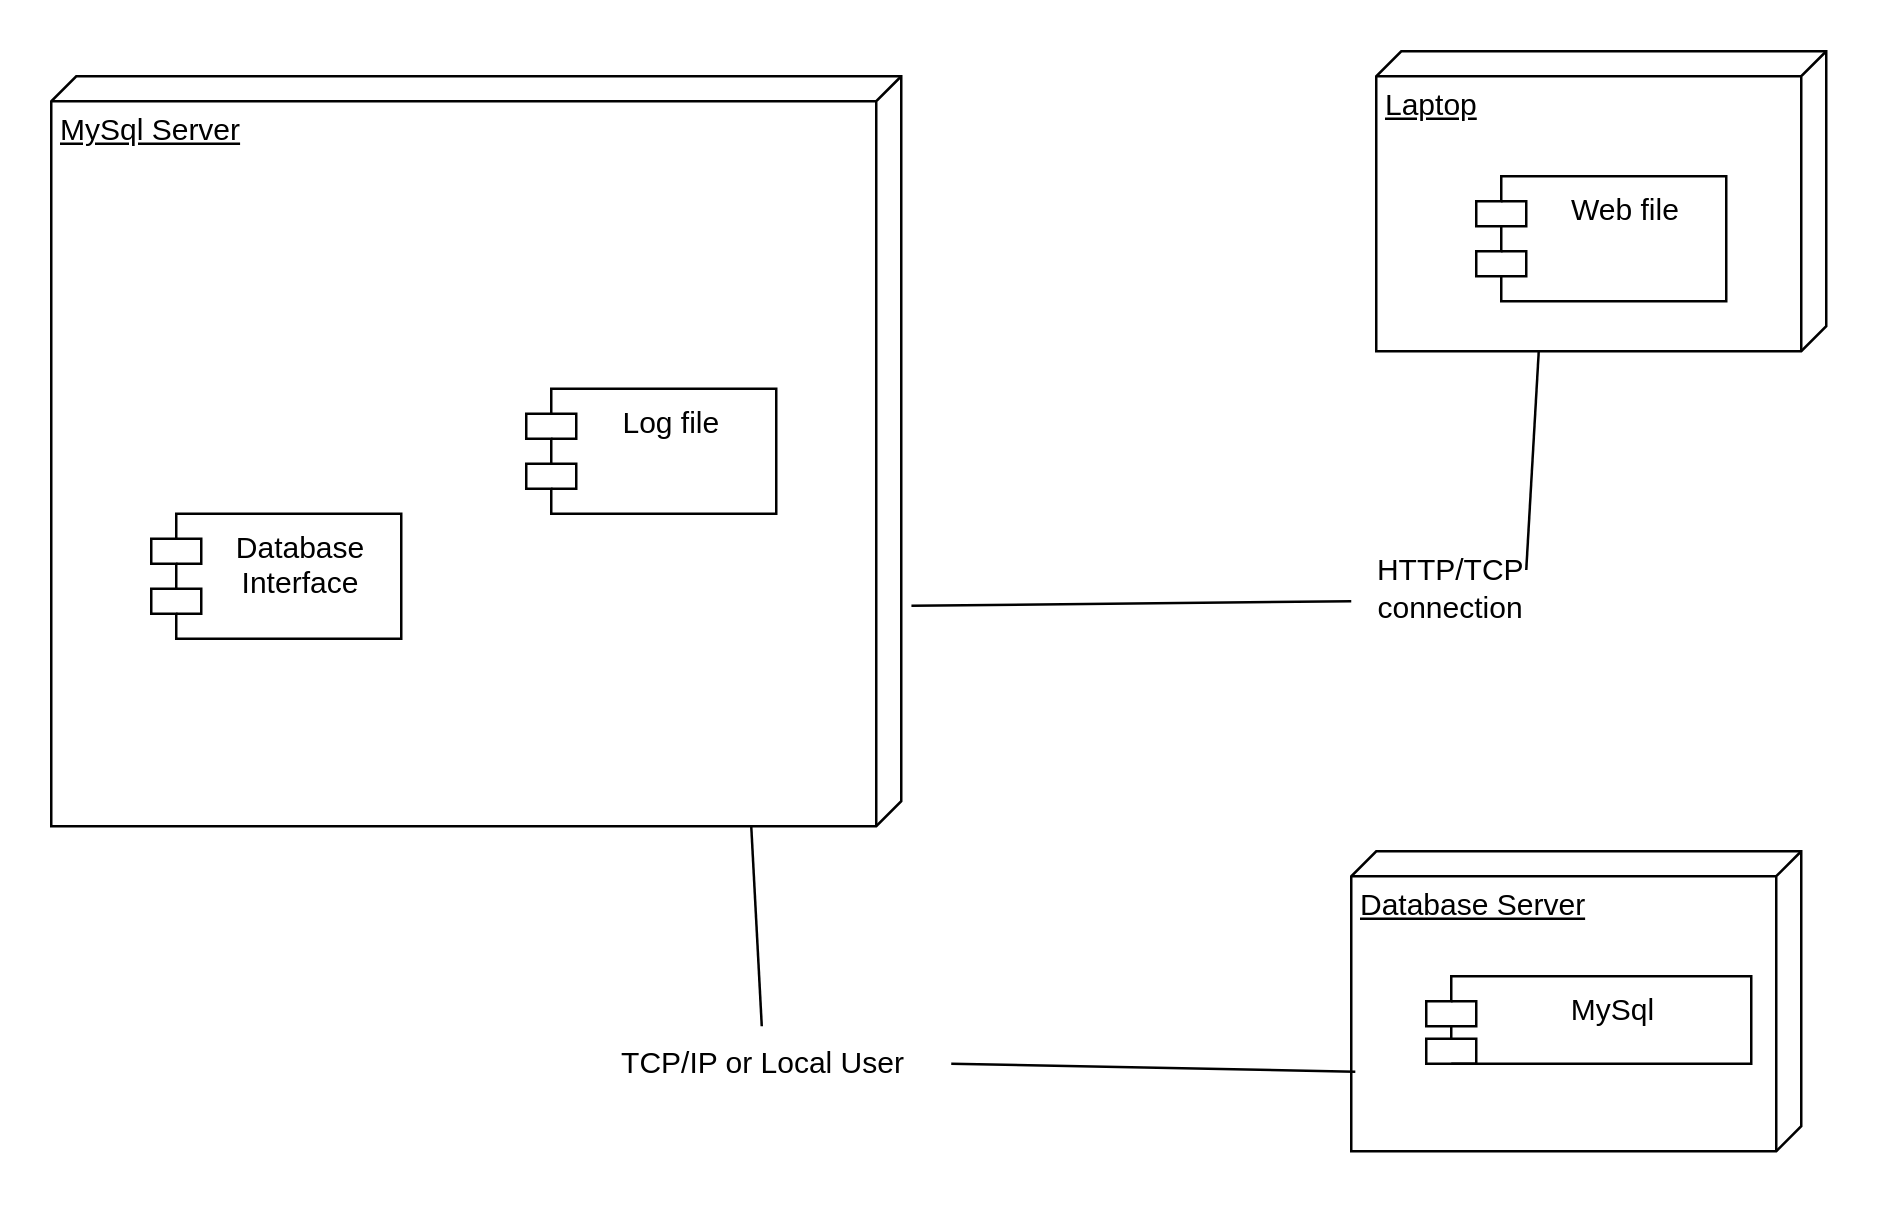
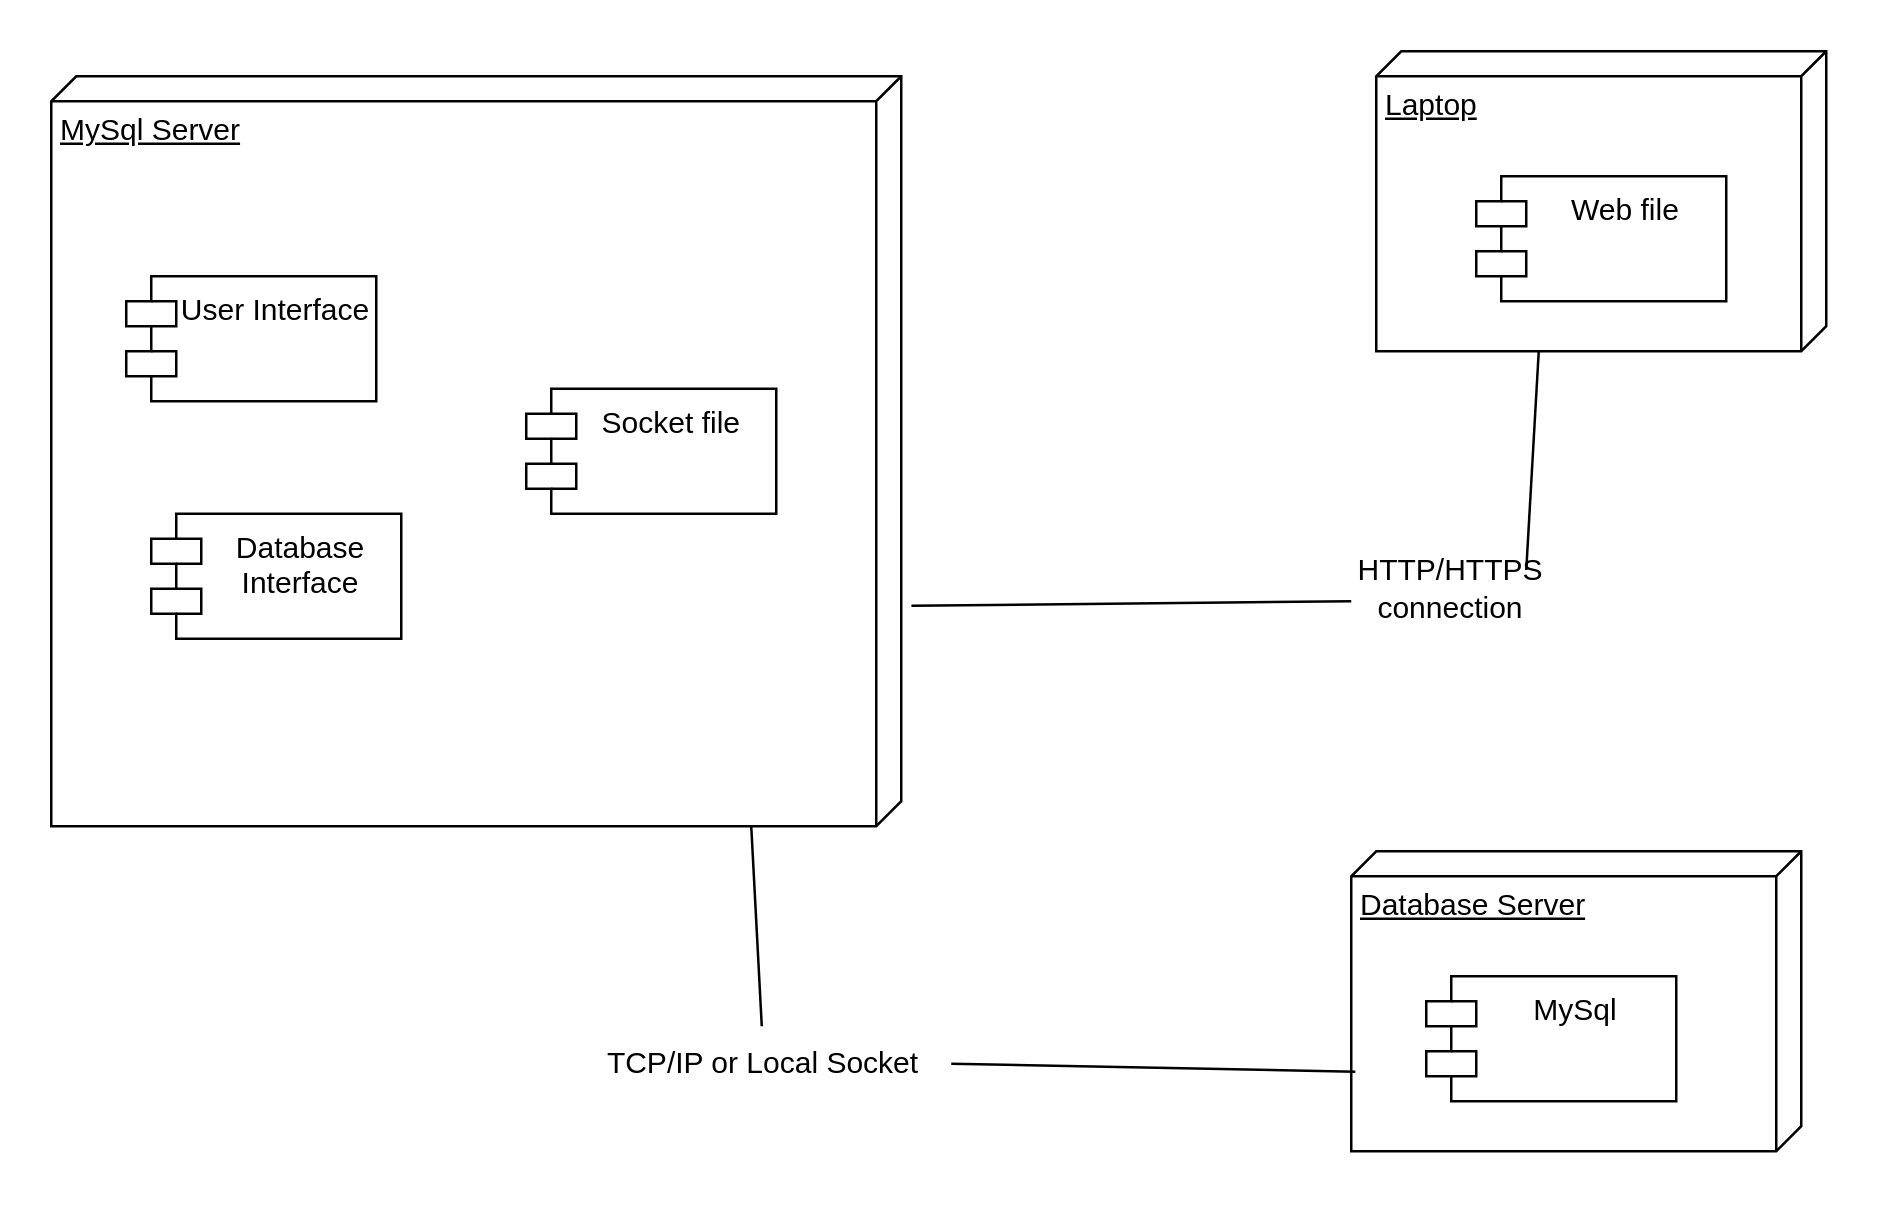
none -> (251, 339)
(676, 424) -> (676, 424)
(1451, 589) -> (1451, 589)
(1589, 1020) -> (1551, 1039)
(764, 1064) -> (764, 1064)
